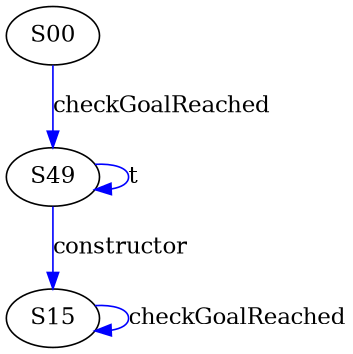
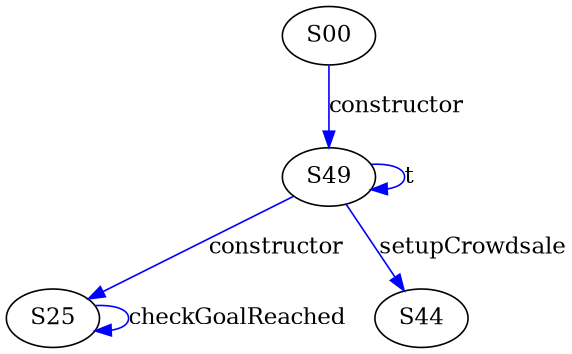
(162, 106) -> (396, 106)
(53, 318) -> (53, 318)
none -> (421, 318)
